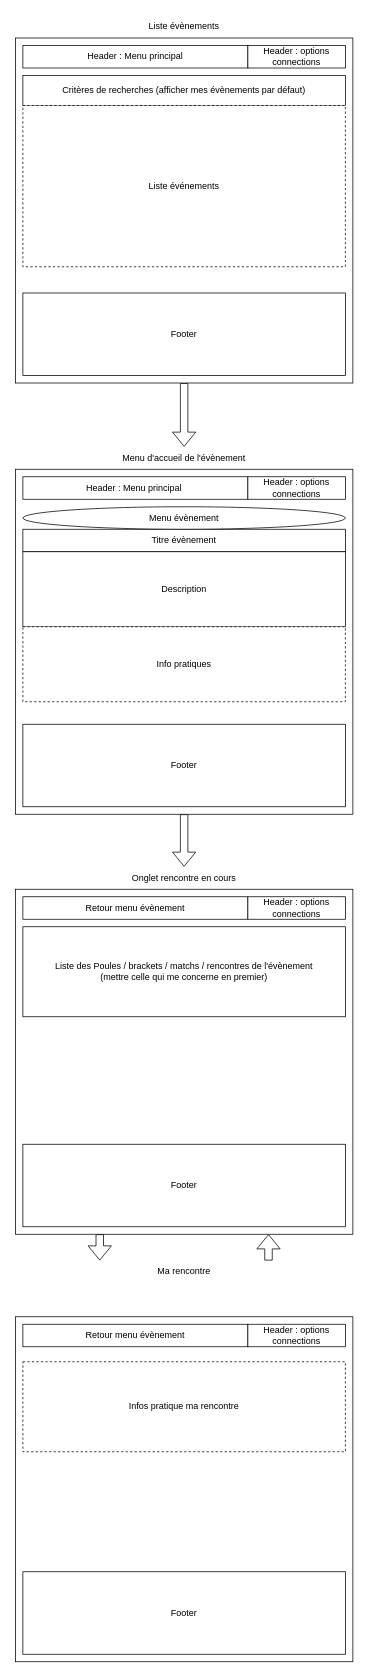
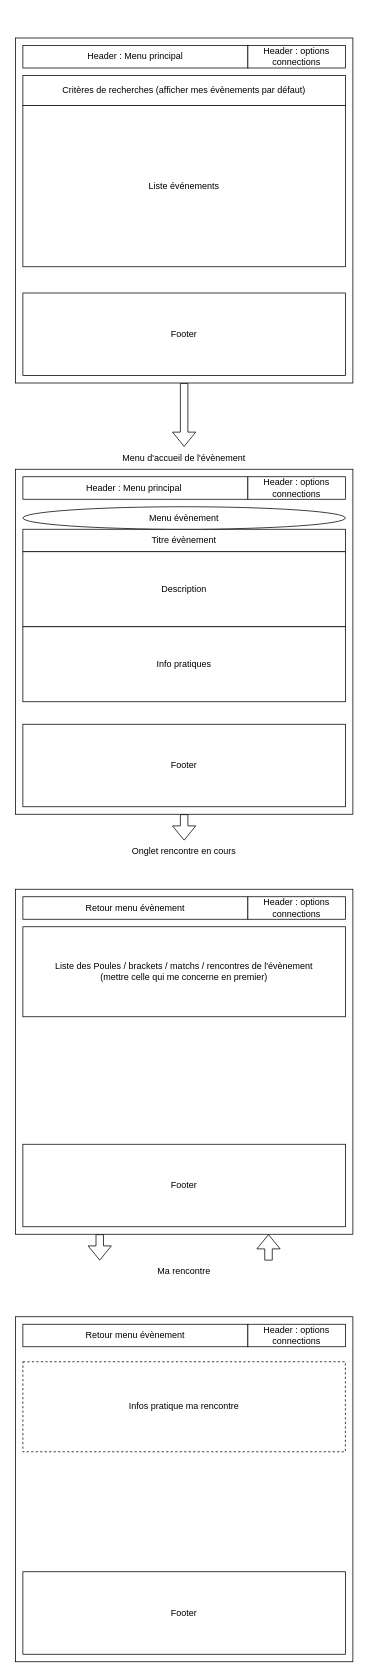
(184, 27) -> none
(184, 186) -> (184, 186)
(184, 664) -> (184, 664)
(184, 878) -> (184, 852)
